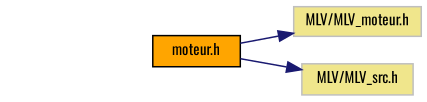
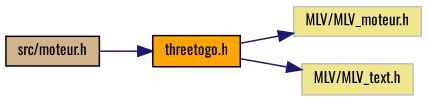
none -> (53, 51)
(197, 51) -> (197, 51)
(357, 79) -> (357, 79)
